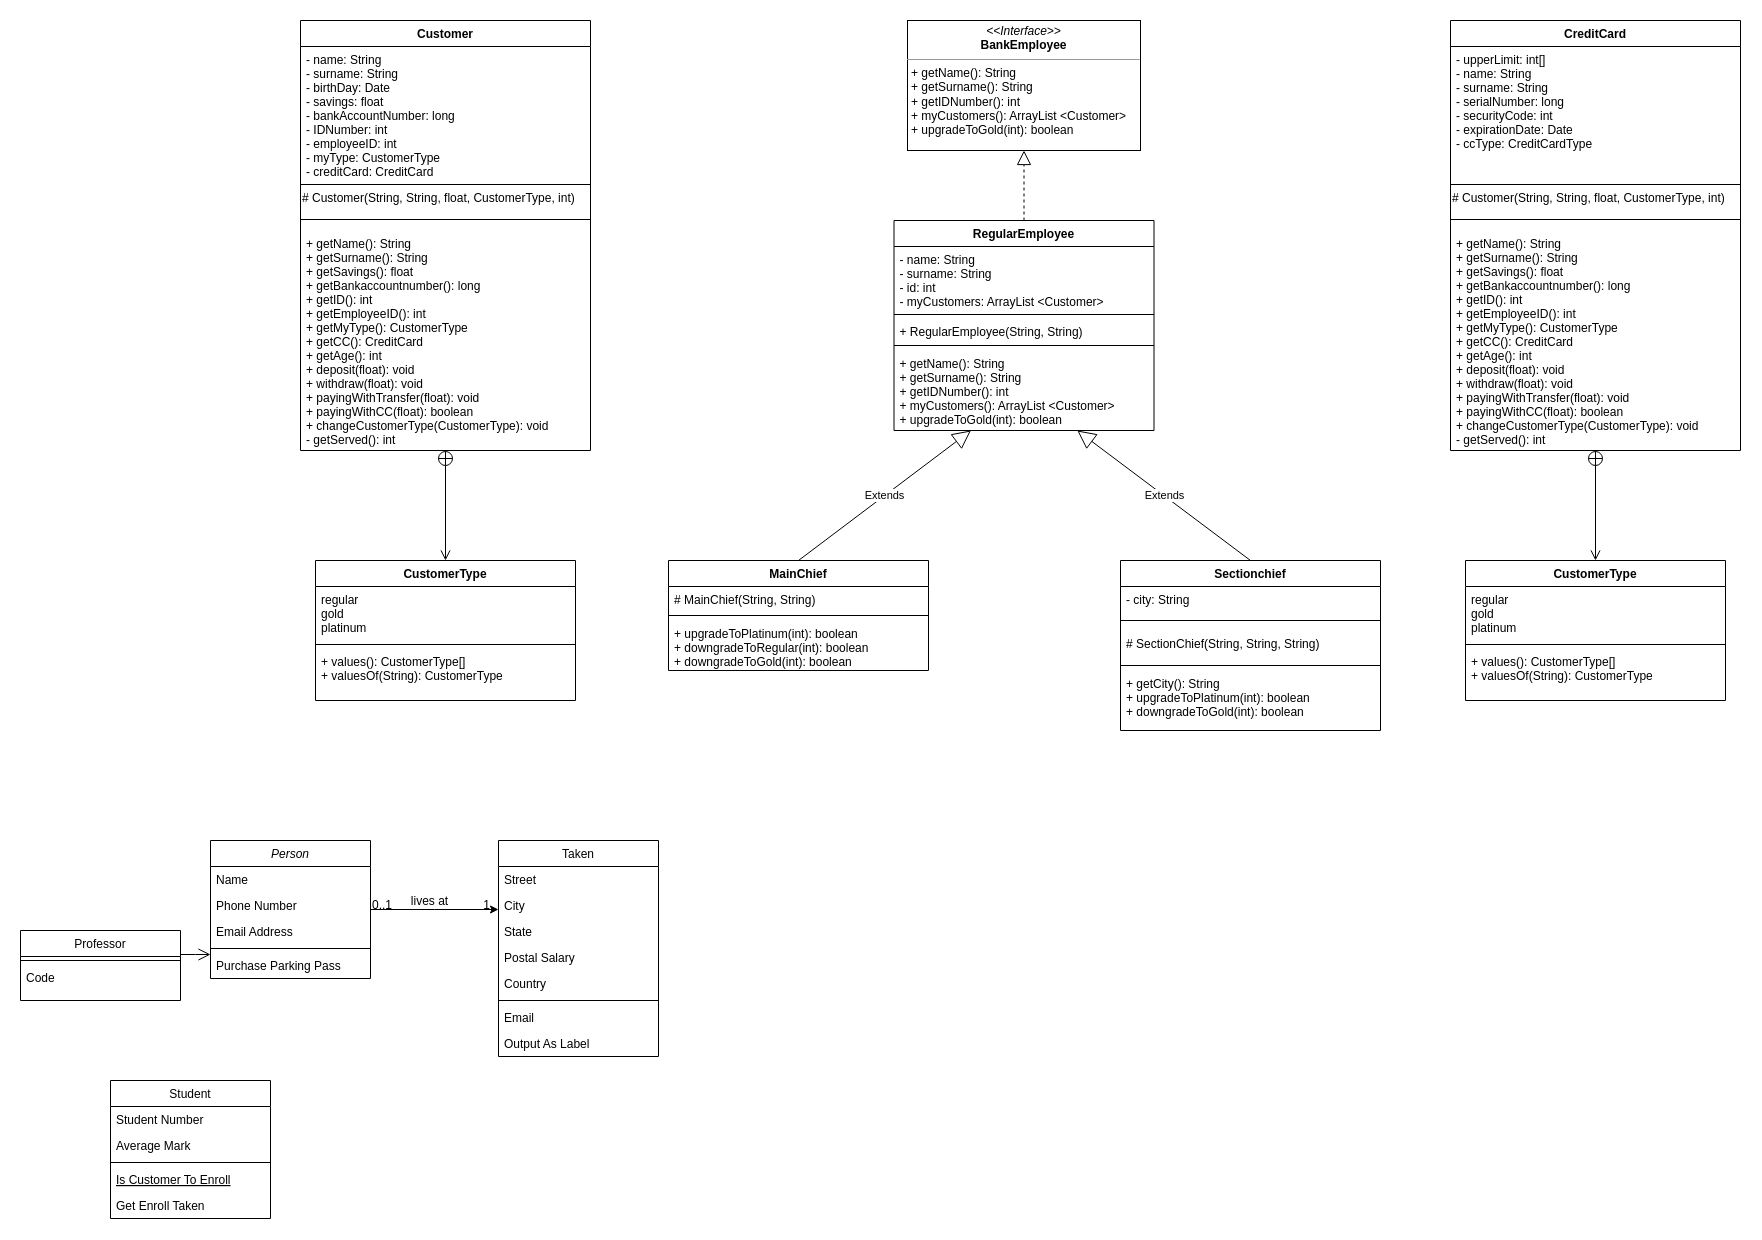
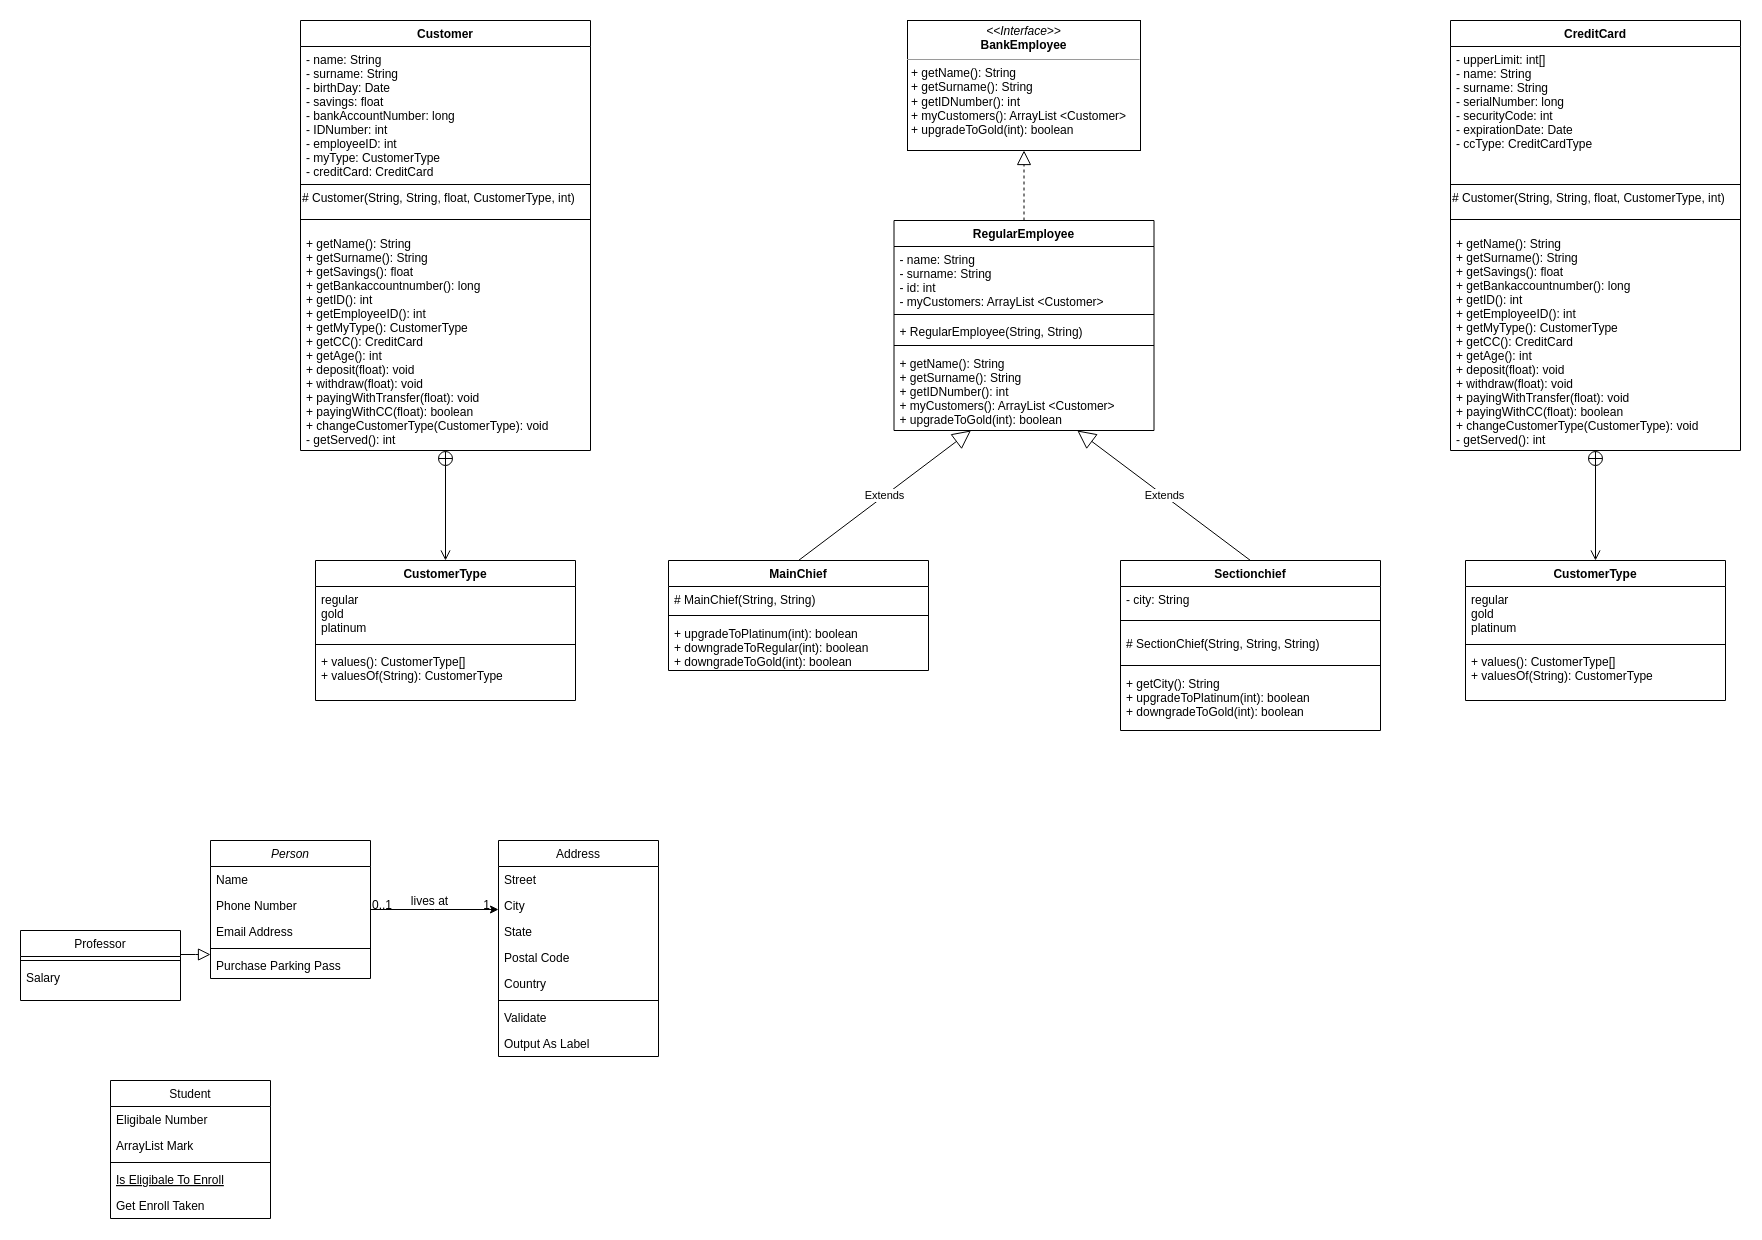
(578, 854) -> (578, 854)
(202, 955) -> (197, 955)
(543, 958) -> (538, 958)
(39, 978) -> (45, 978)
(518, 1018) -> (528, 1018)
(161, 1120) -> (162, 1120)
(155, 1146) -> (160, 1146)
(179, 1180) -> (176, 1180)
